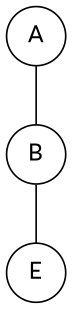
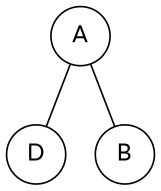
none -> (36, 154)
(36, 273) -> none
